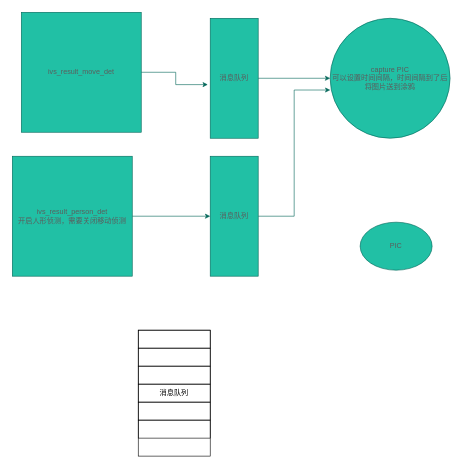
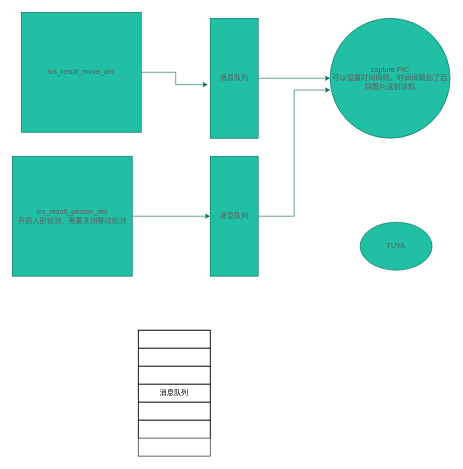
(396, 246) -> (396, 246)
